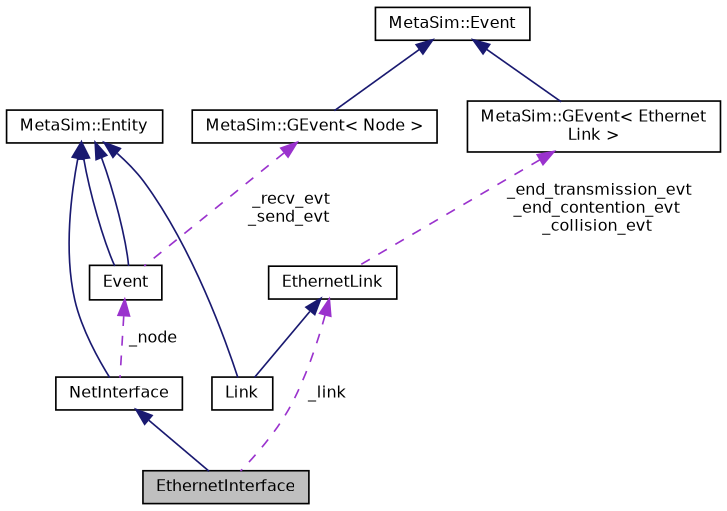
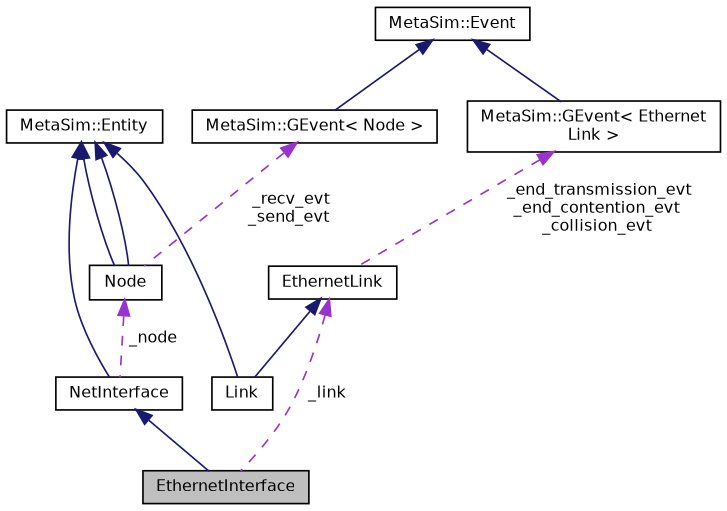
(126, 283) -> (126, 283)
